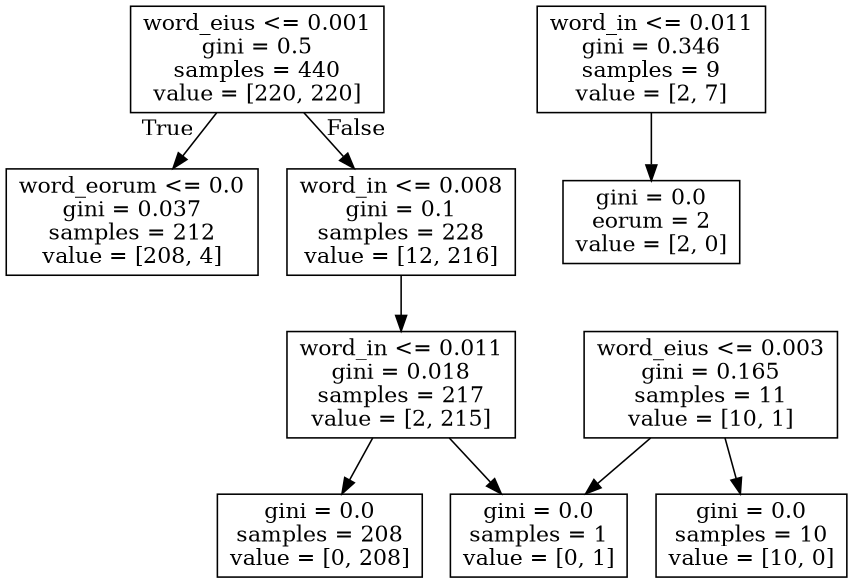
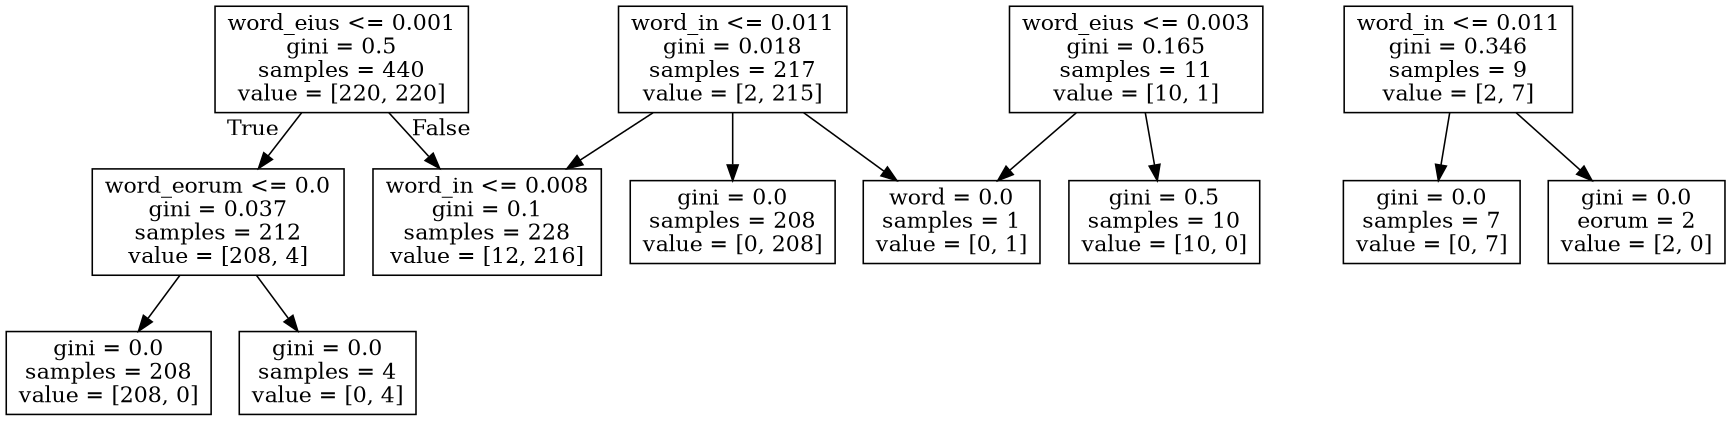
none -> (1432, 222)
(401, 295) -> (617, 136)
none -> (109, 373)
none -> (328, 373)
(539, 536) -> (952, 222)
(751, 536) -> (1164, 222)
